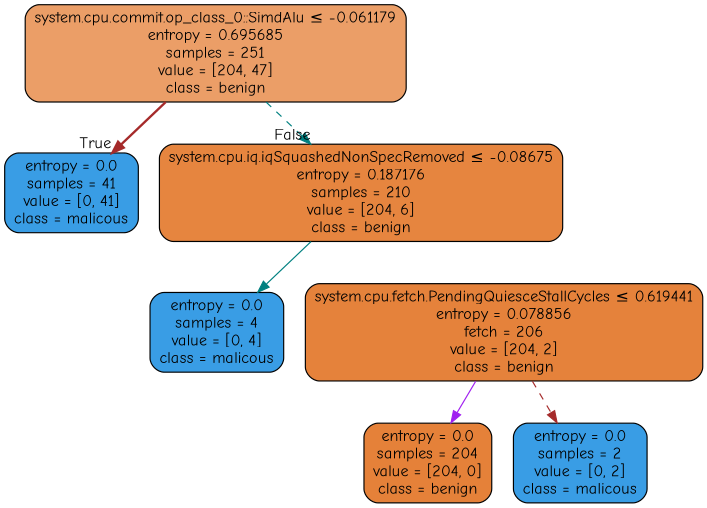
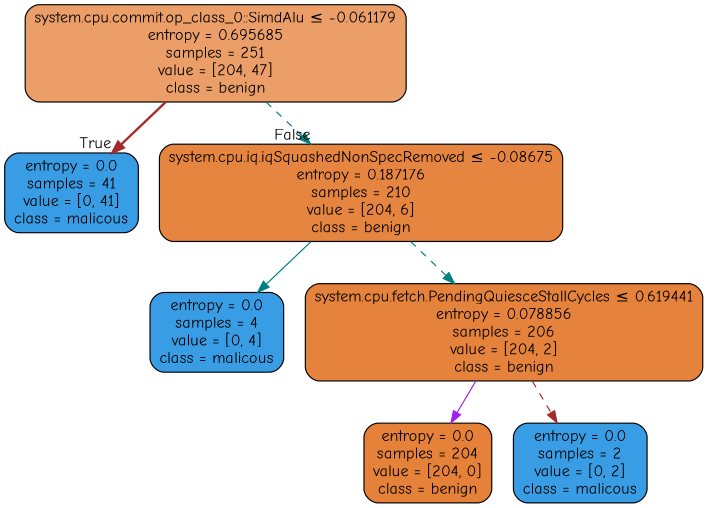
none -> (428, 258)
(504, 332) -> (504, 332)
